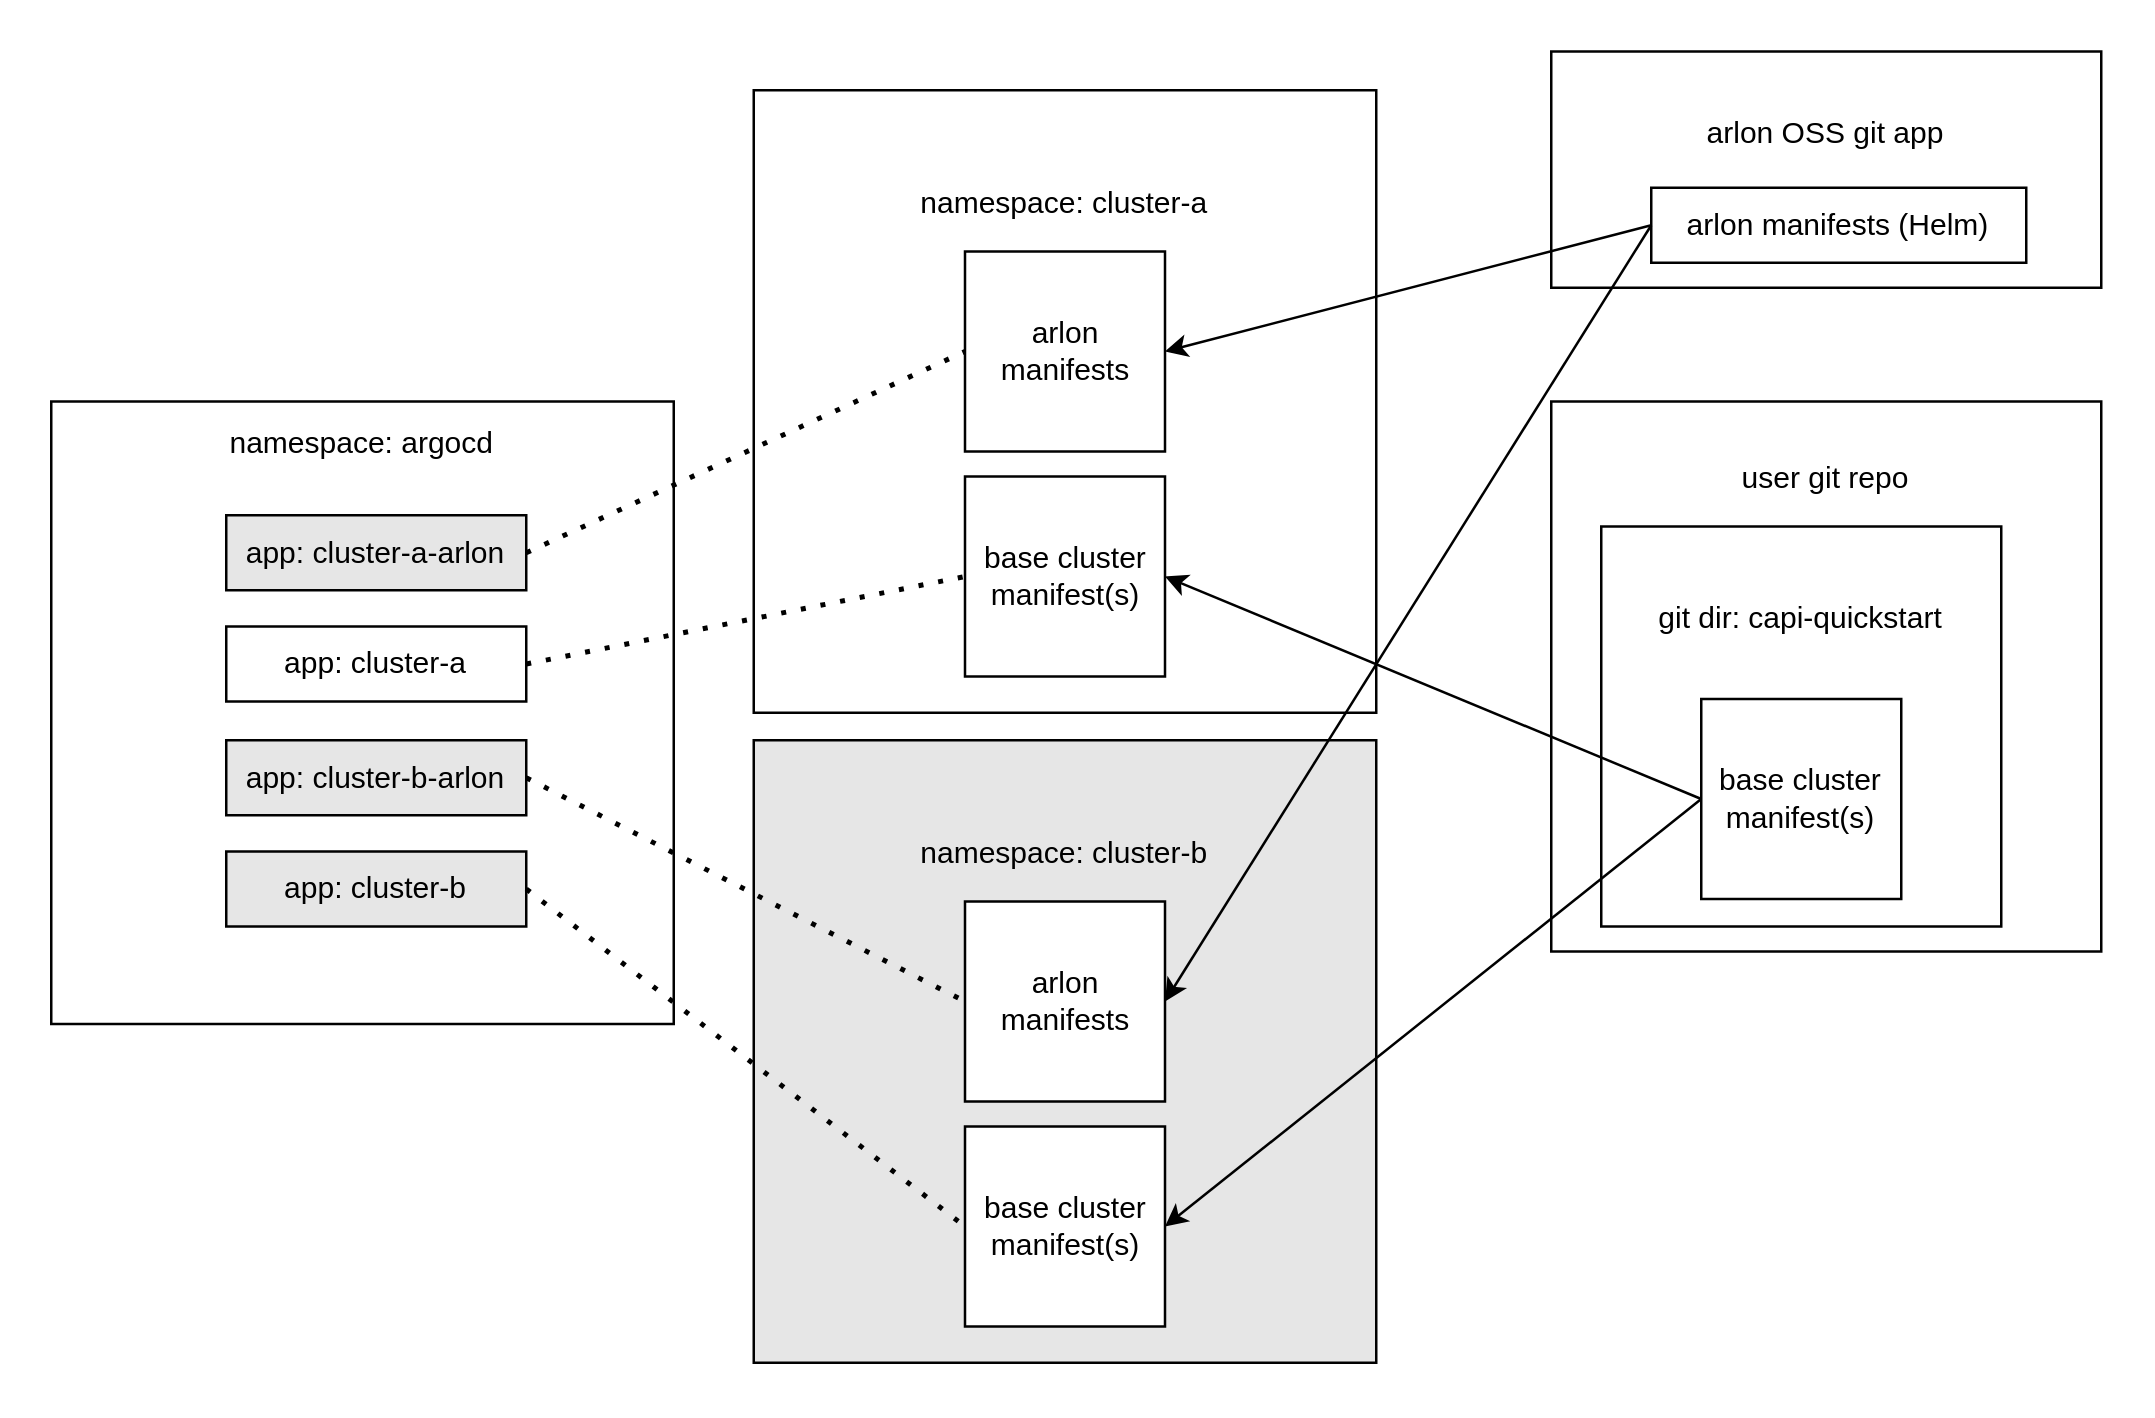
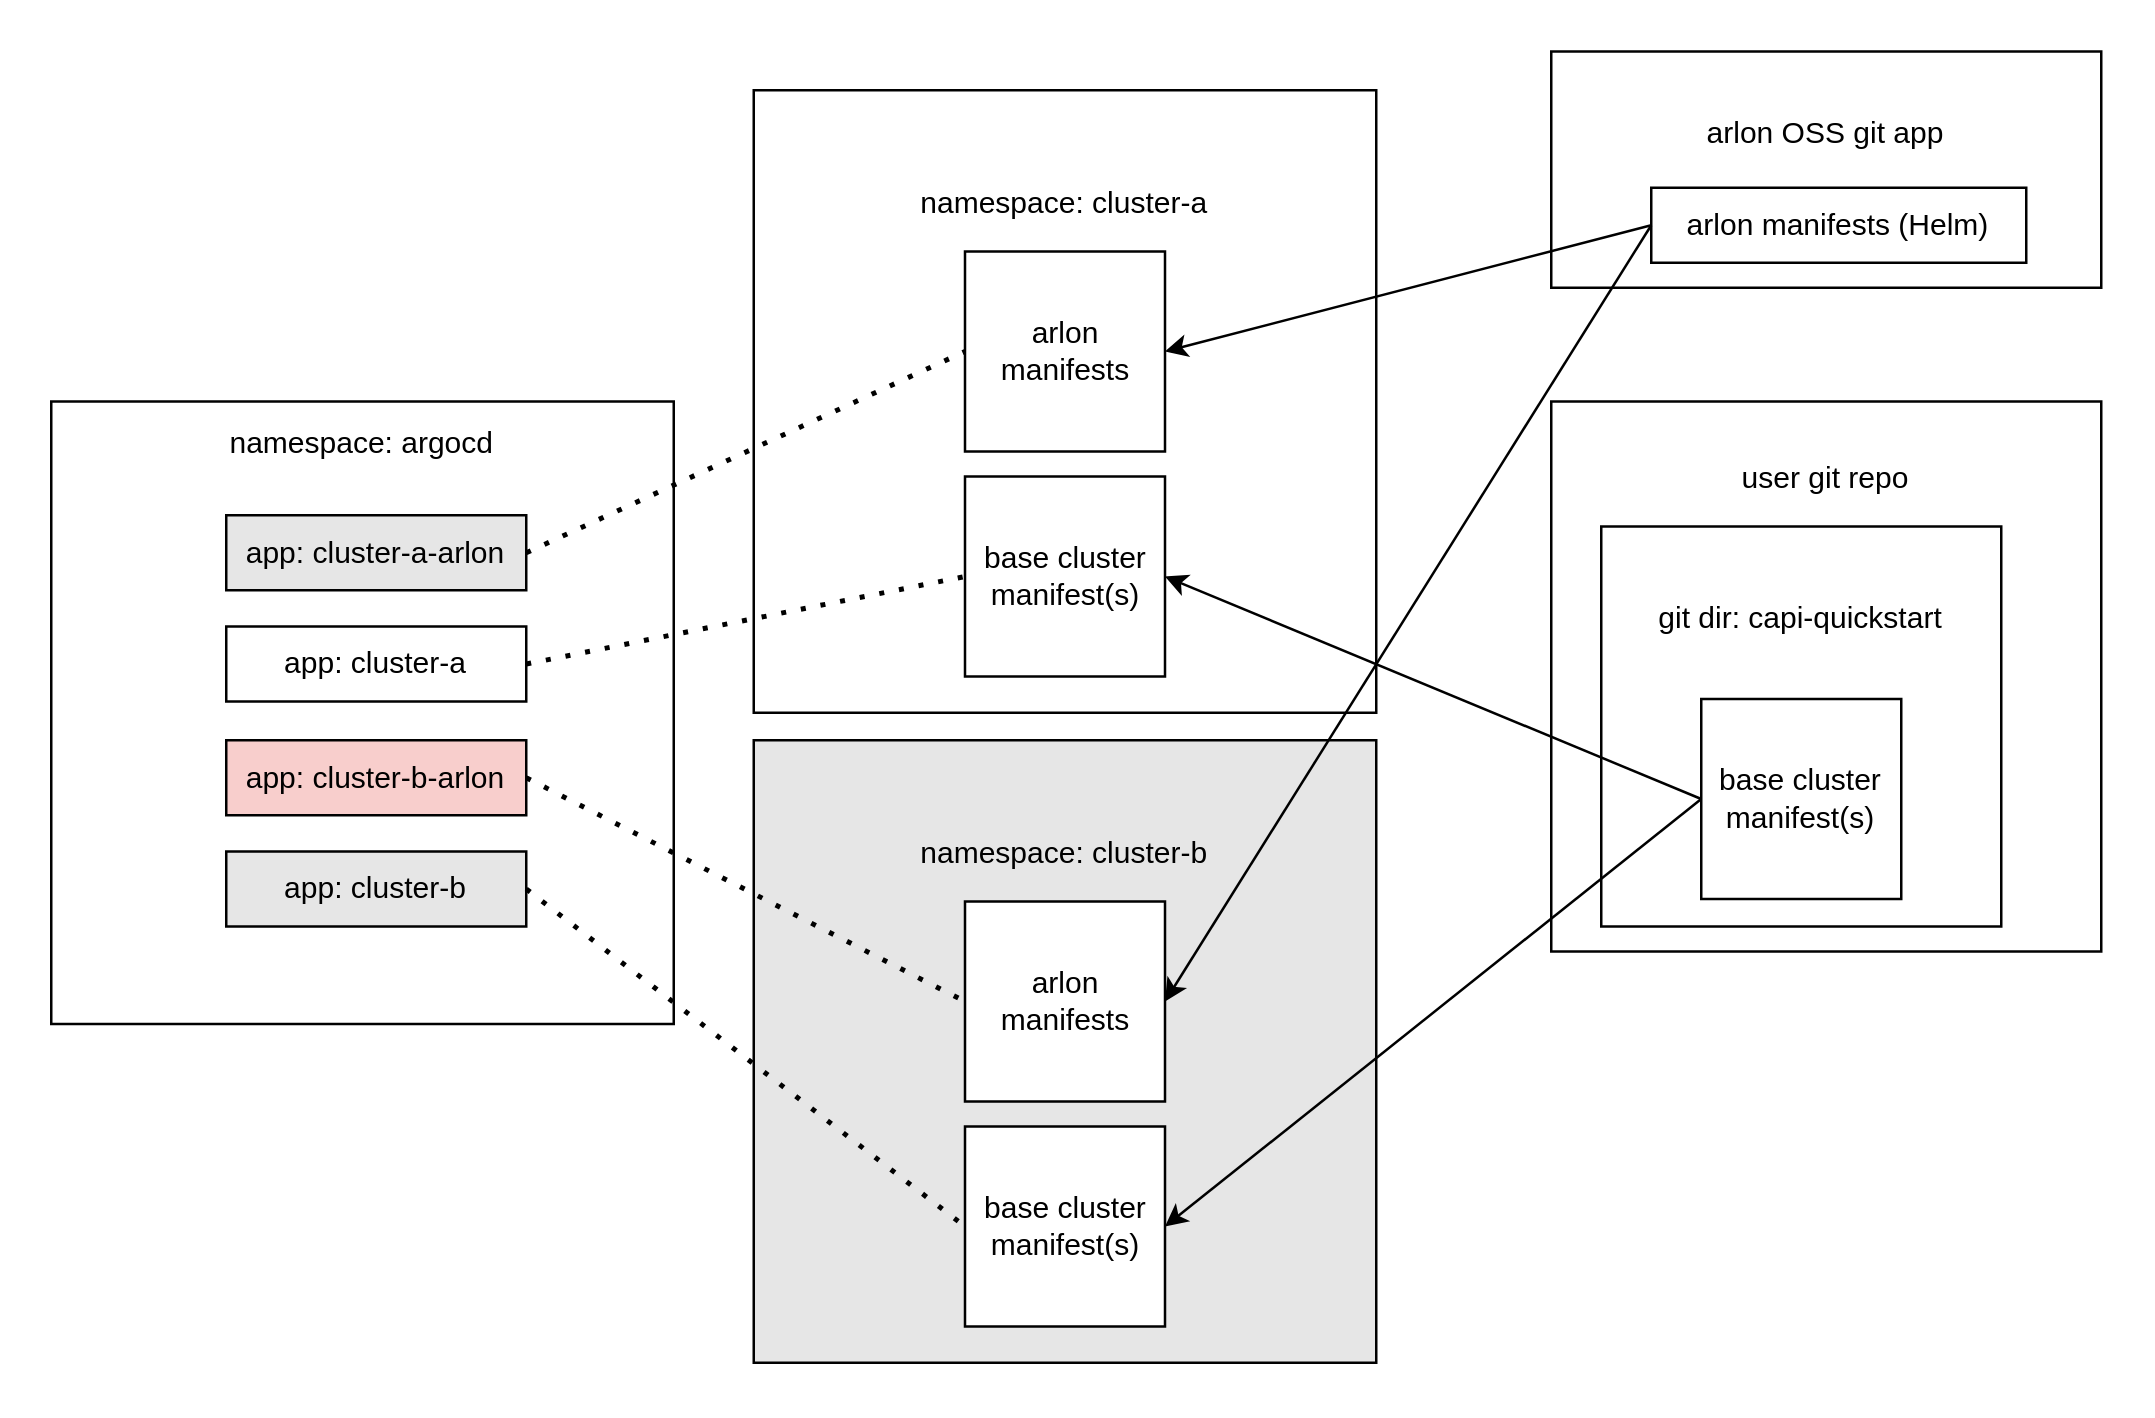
(376, 778) -> (376, 778)
